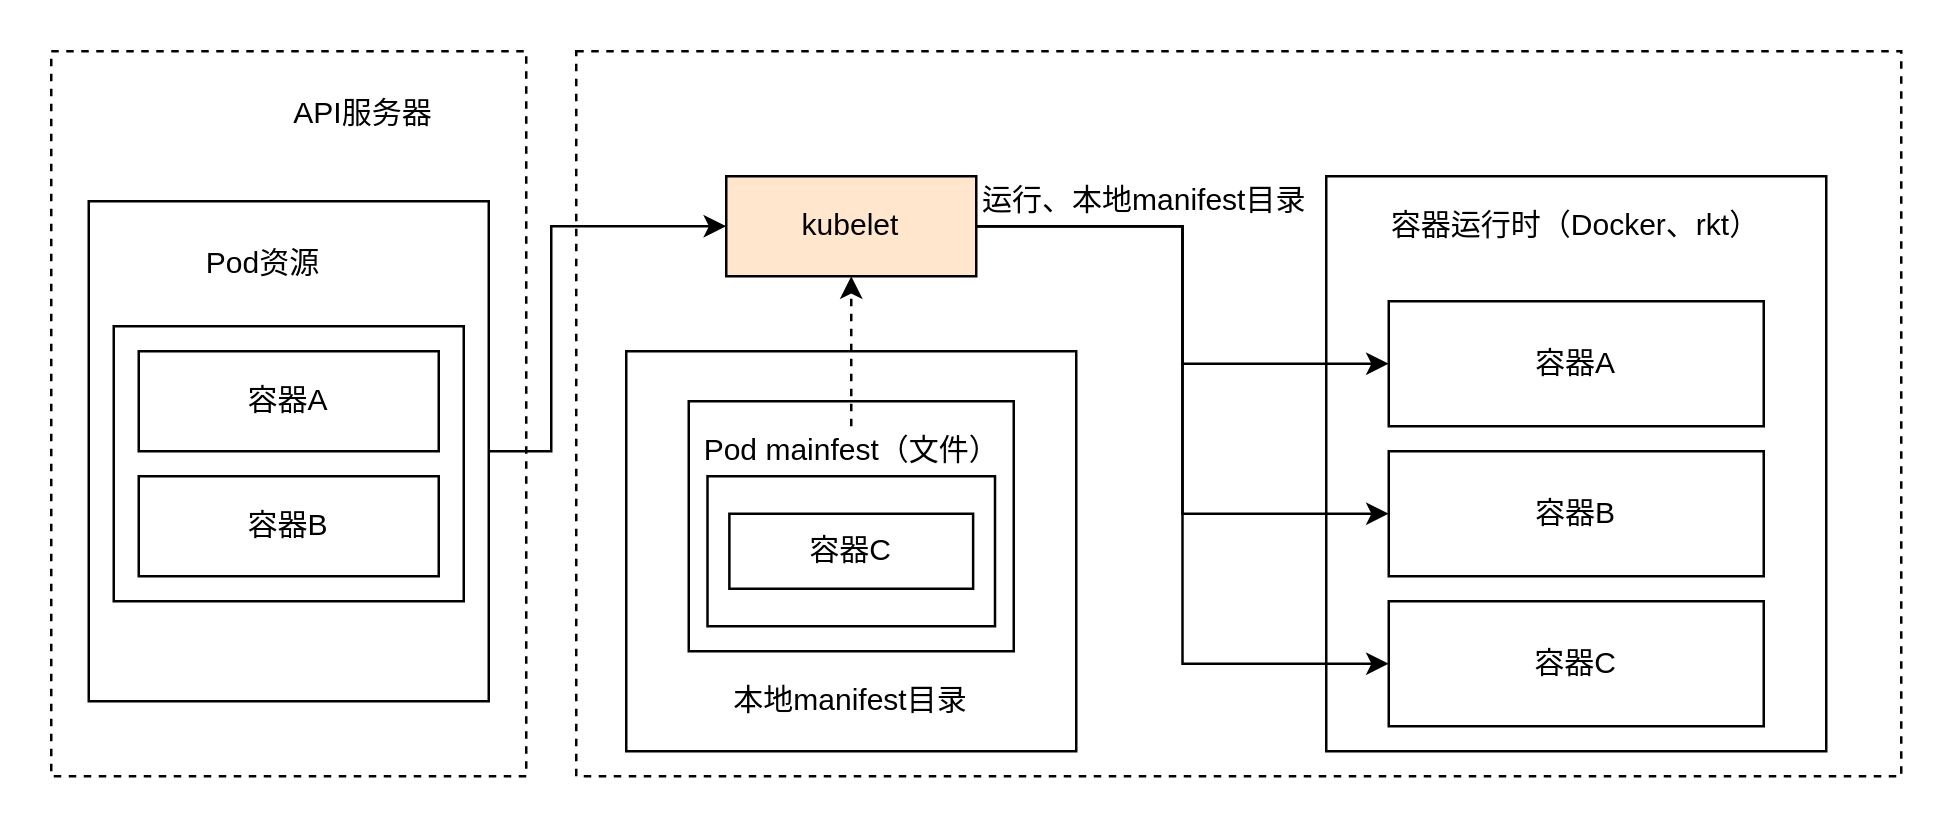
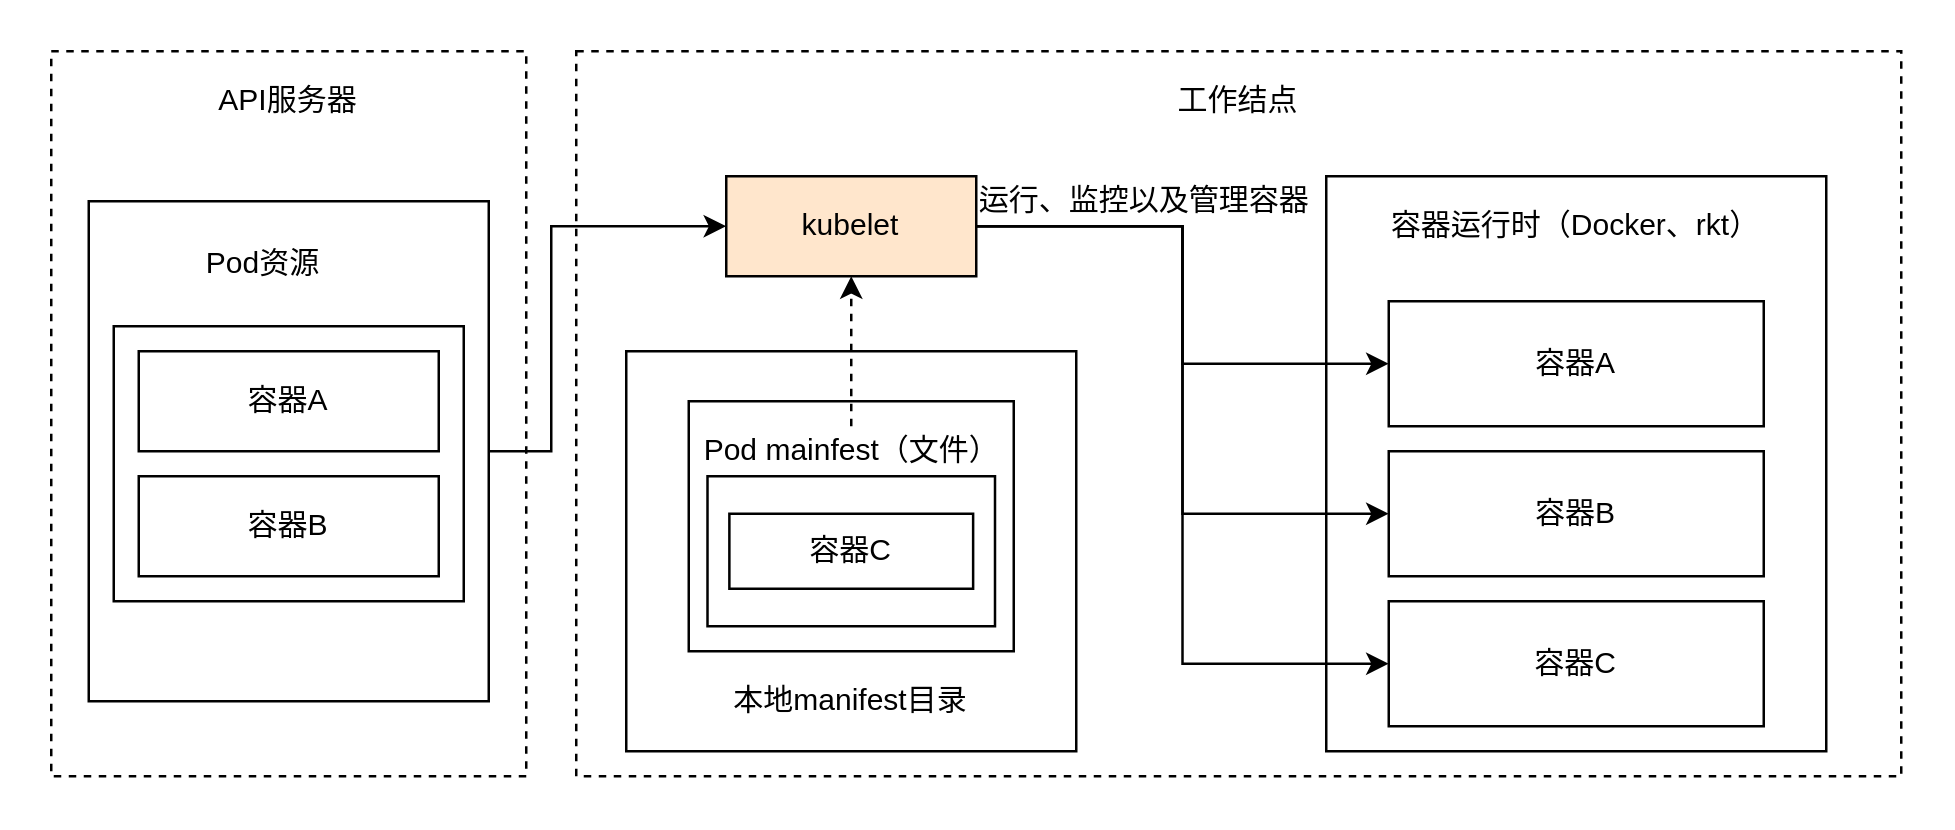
none -> (1239, 101)
(364, 114) -> (289, 101)
(1145, 201) -> (1145, 201)
